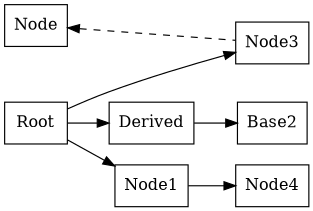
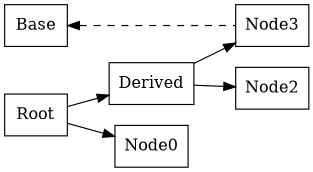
(36, 26) -> (36, 26)
(145, 79) -> (209, 56)
(272, 123) -> (272, 88)
(152, 186) -> (152, 146)
(272, 186) -> none
